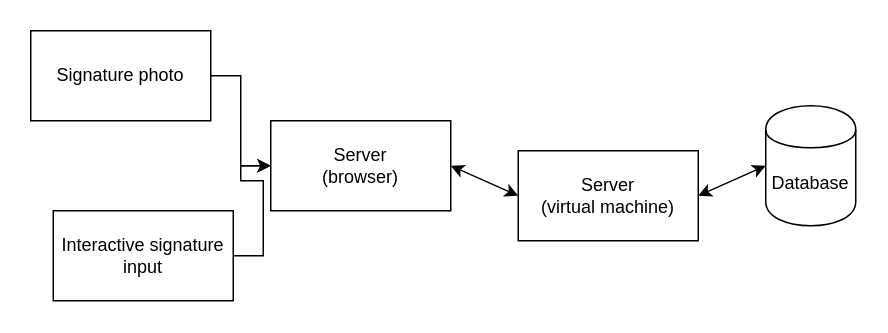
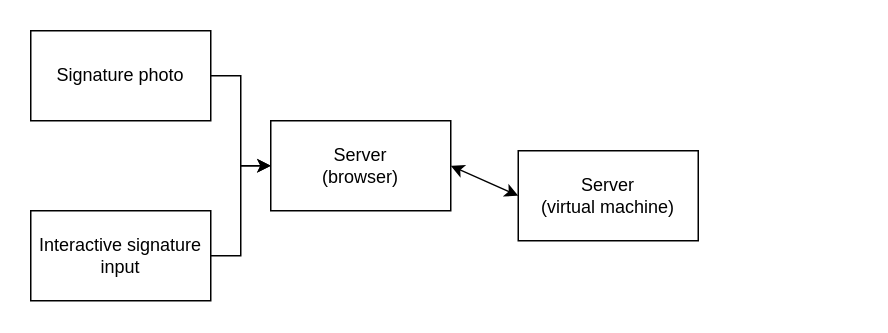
(811, 166) -> none
(732, 181) -> none
(143, 256) -> (121, 256)
